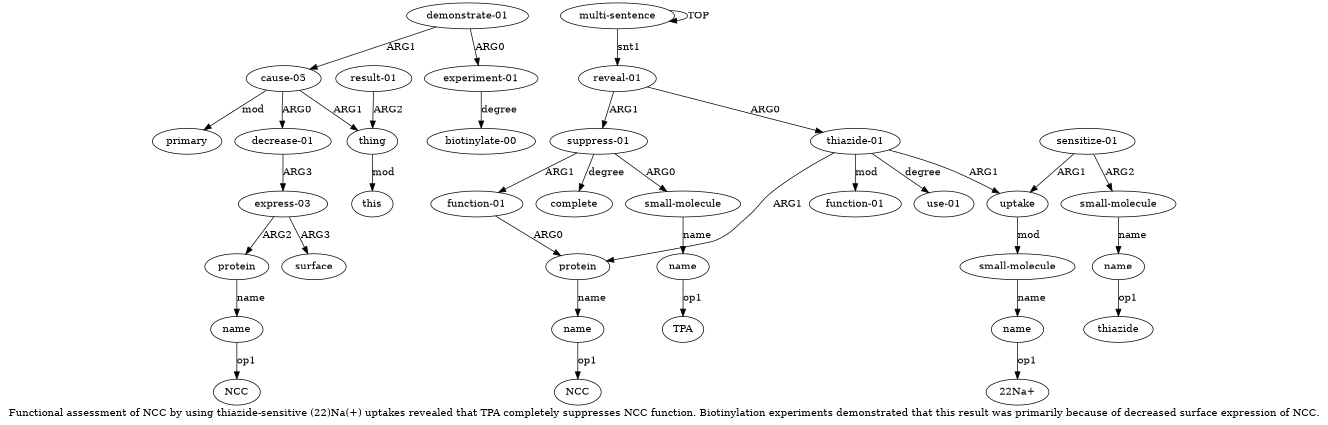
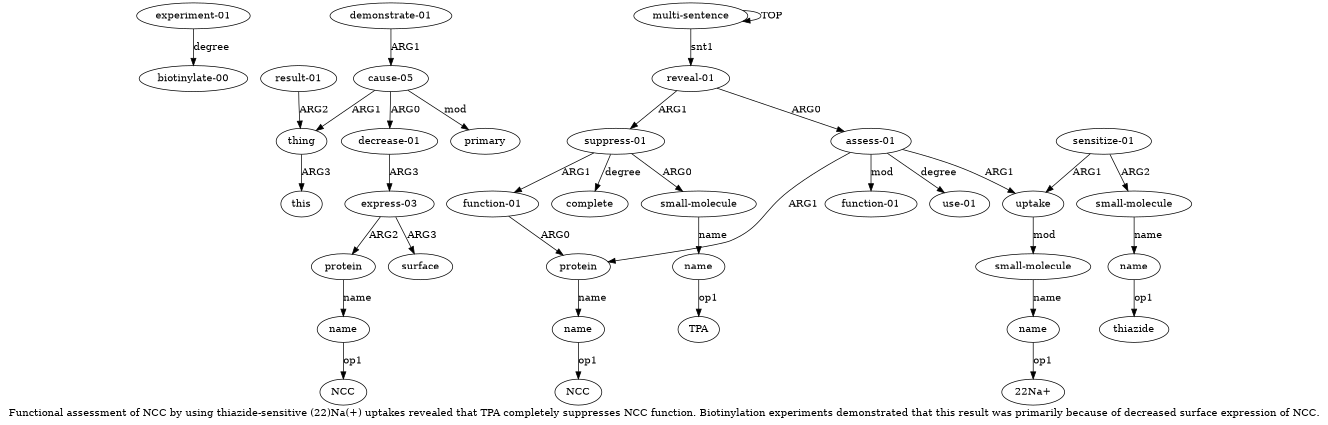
(474, 44) -> none
(855, 141) -> (871, 141)
(384, 173) -> (316, 173)
